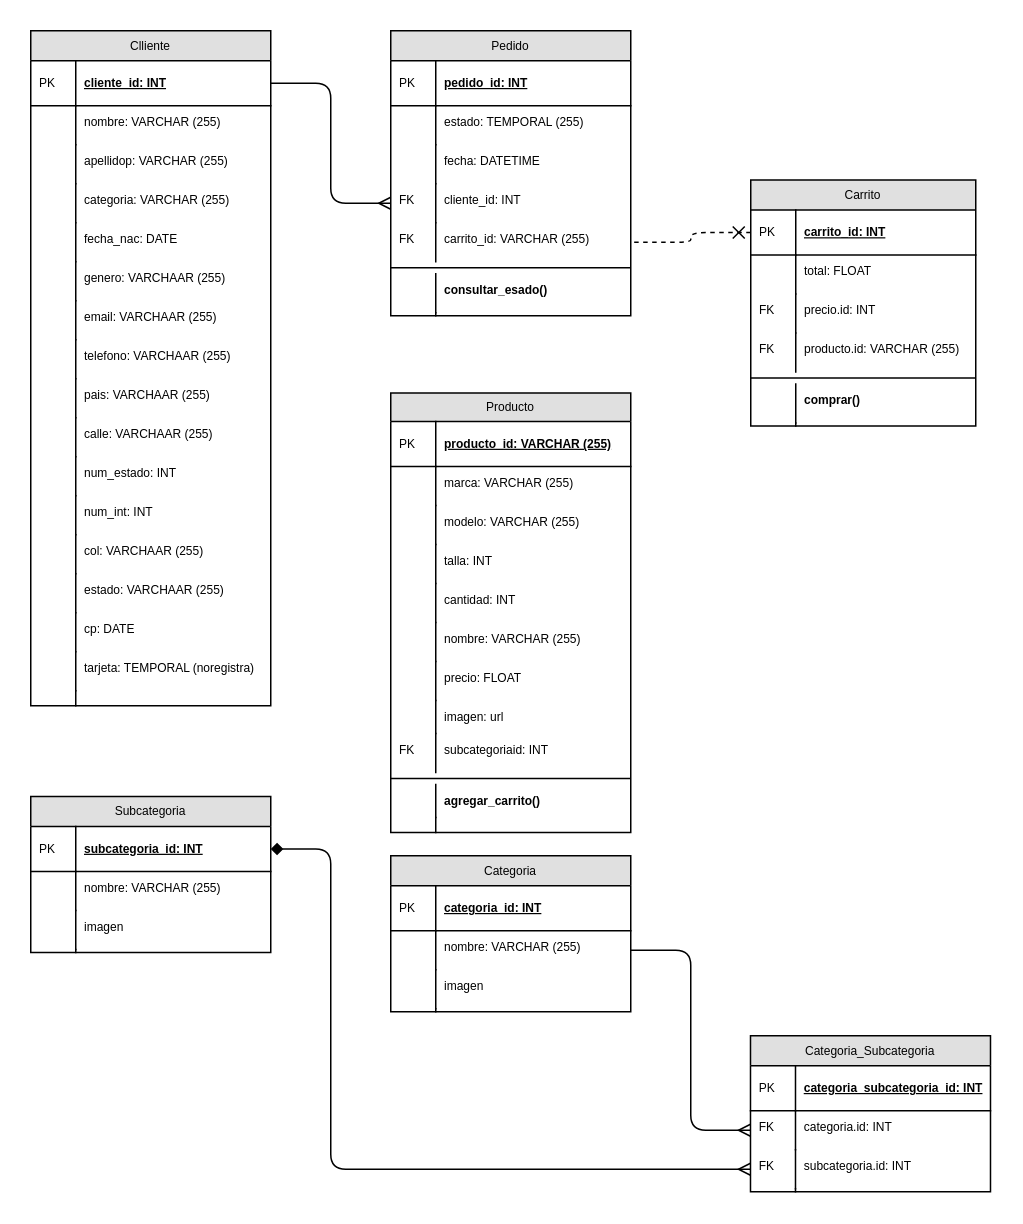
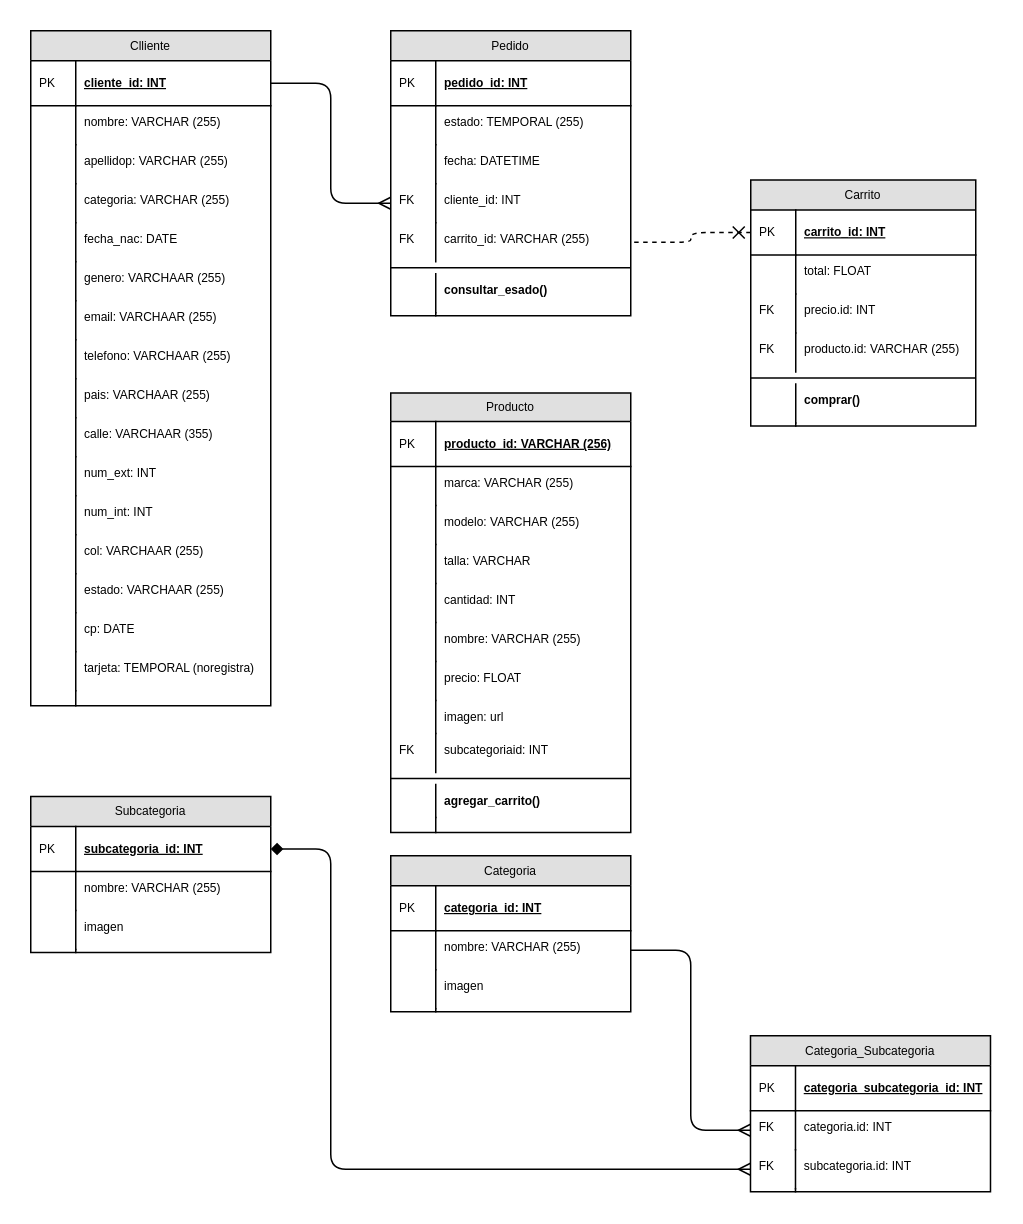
(147, 434) -> (147, 434)
(525, 444) -> (525, 444)
(131, 473) -> (121, 473)
(471, 561) -> (485, 561)
